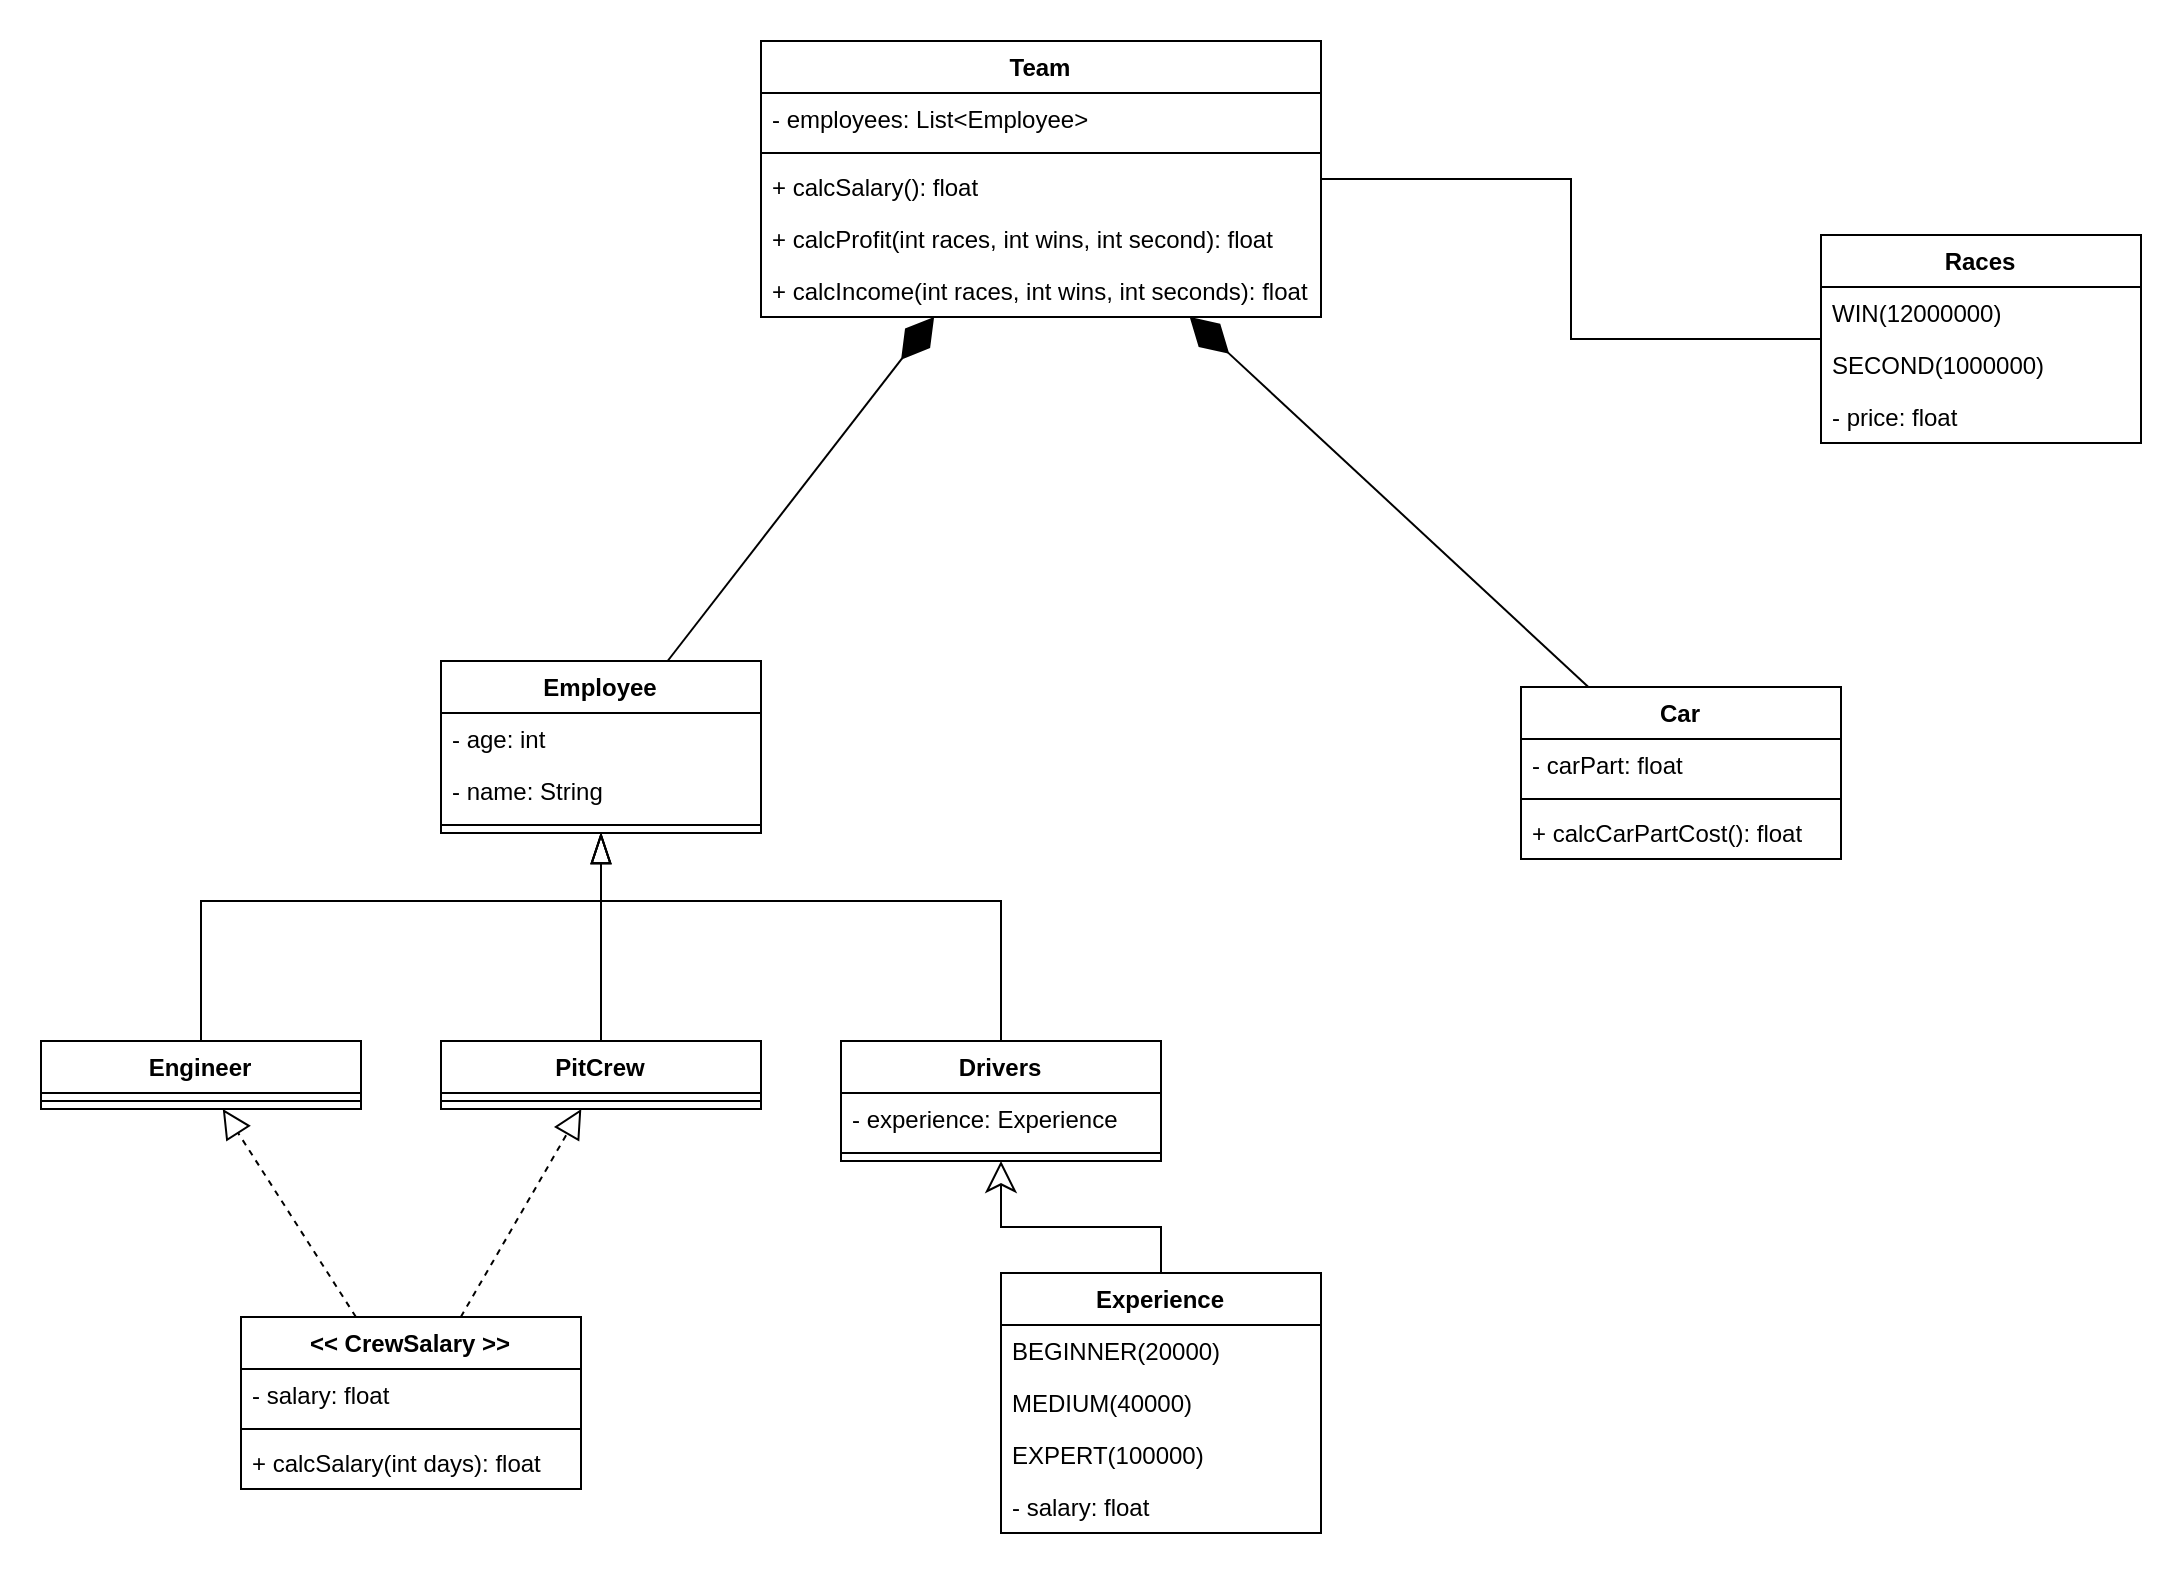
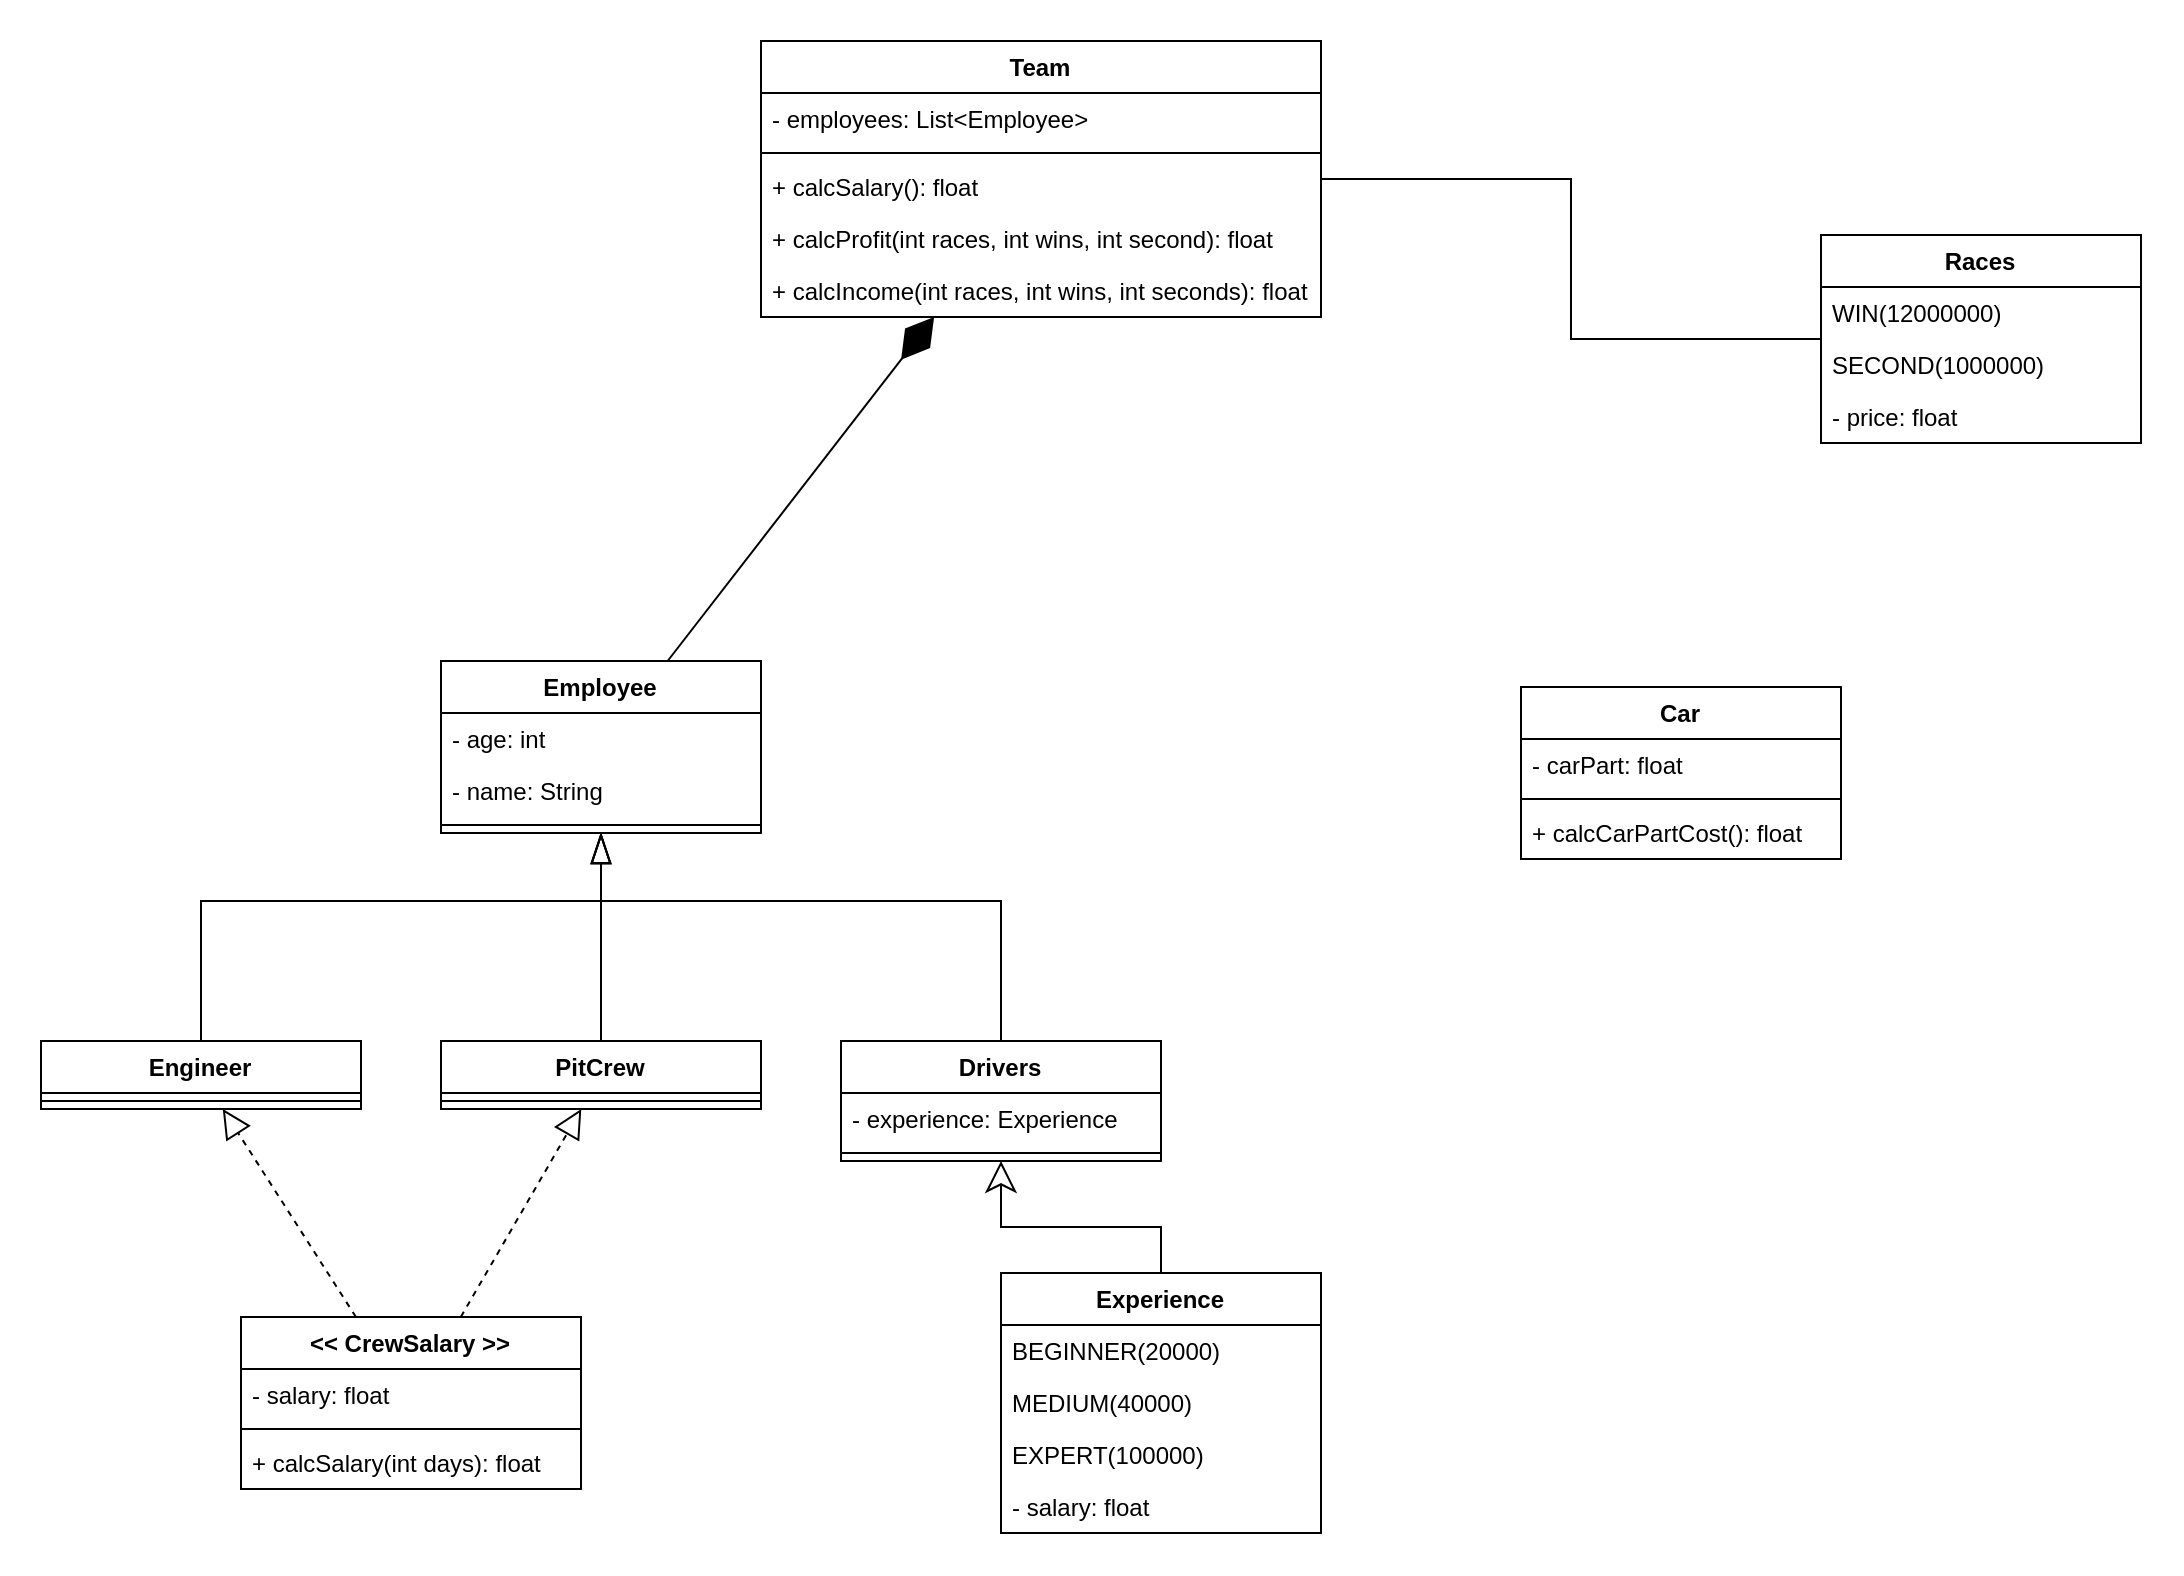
(1408, 520) -> none
